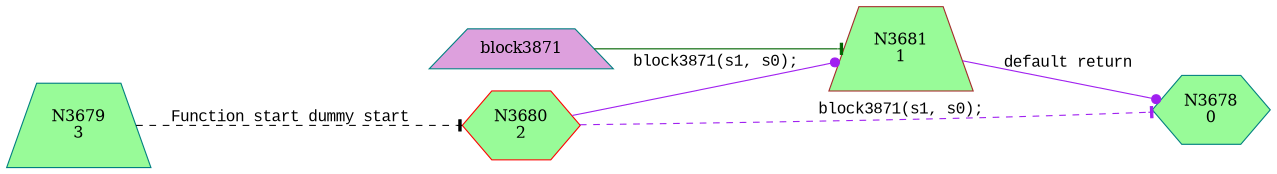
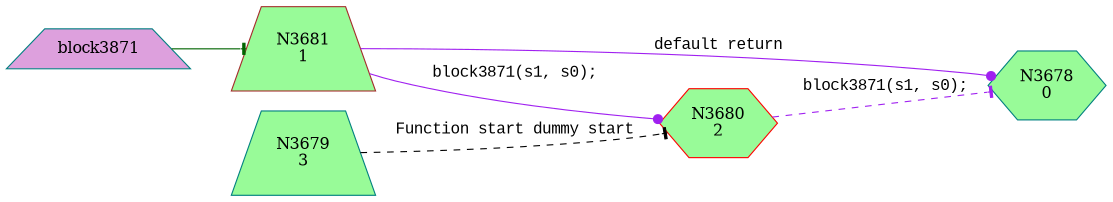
(701, 90) -> (510, 103)
